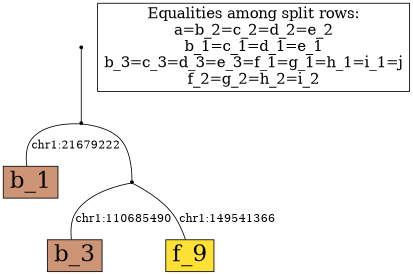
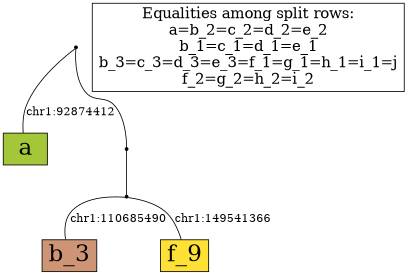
none -> (25, 149)
(31, 182) -> none
